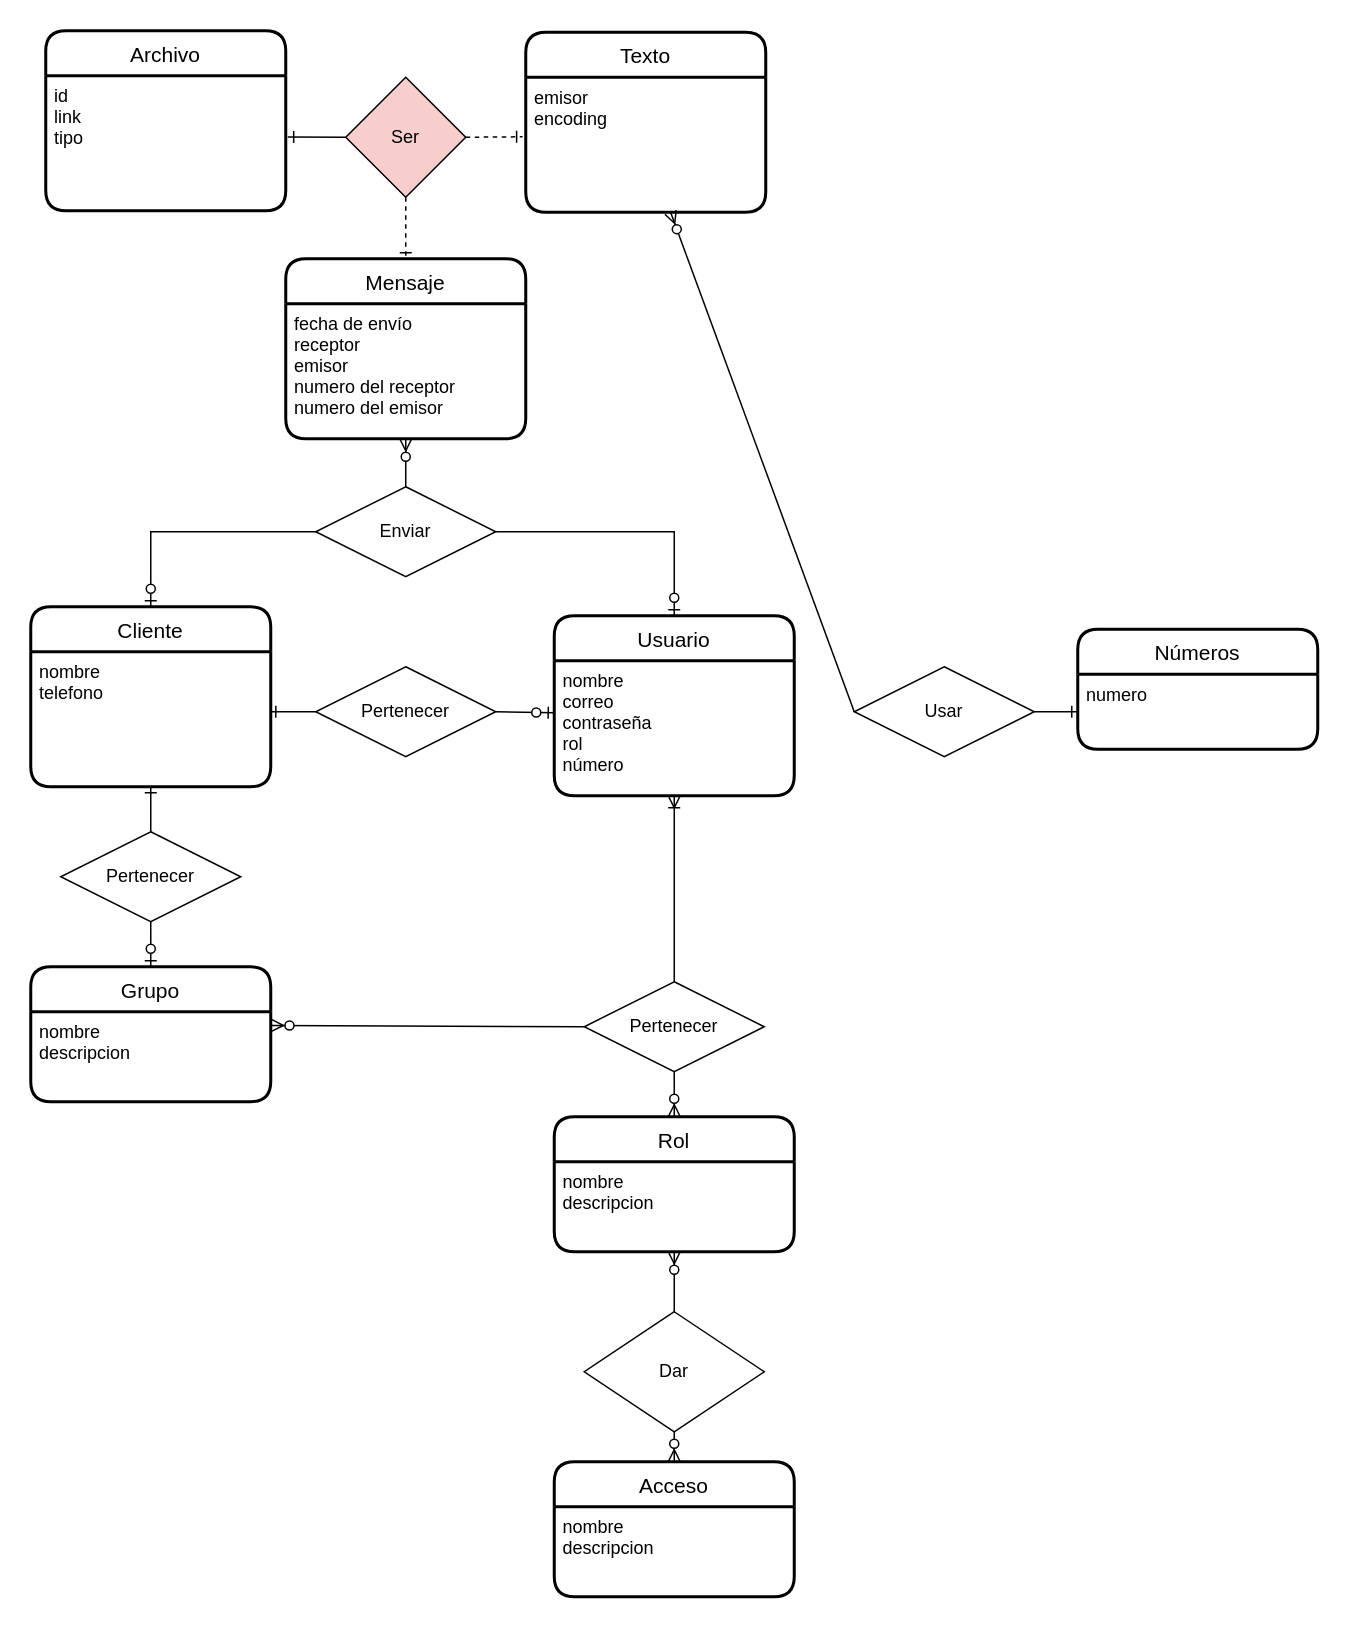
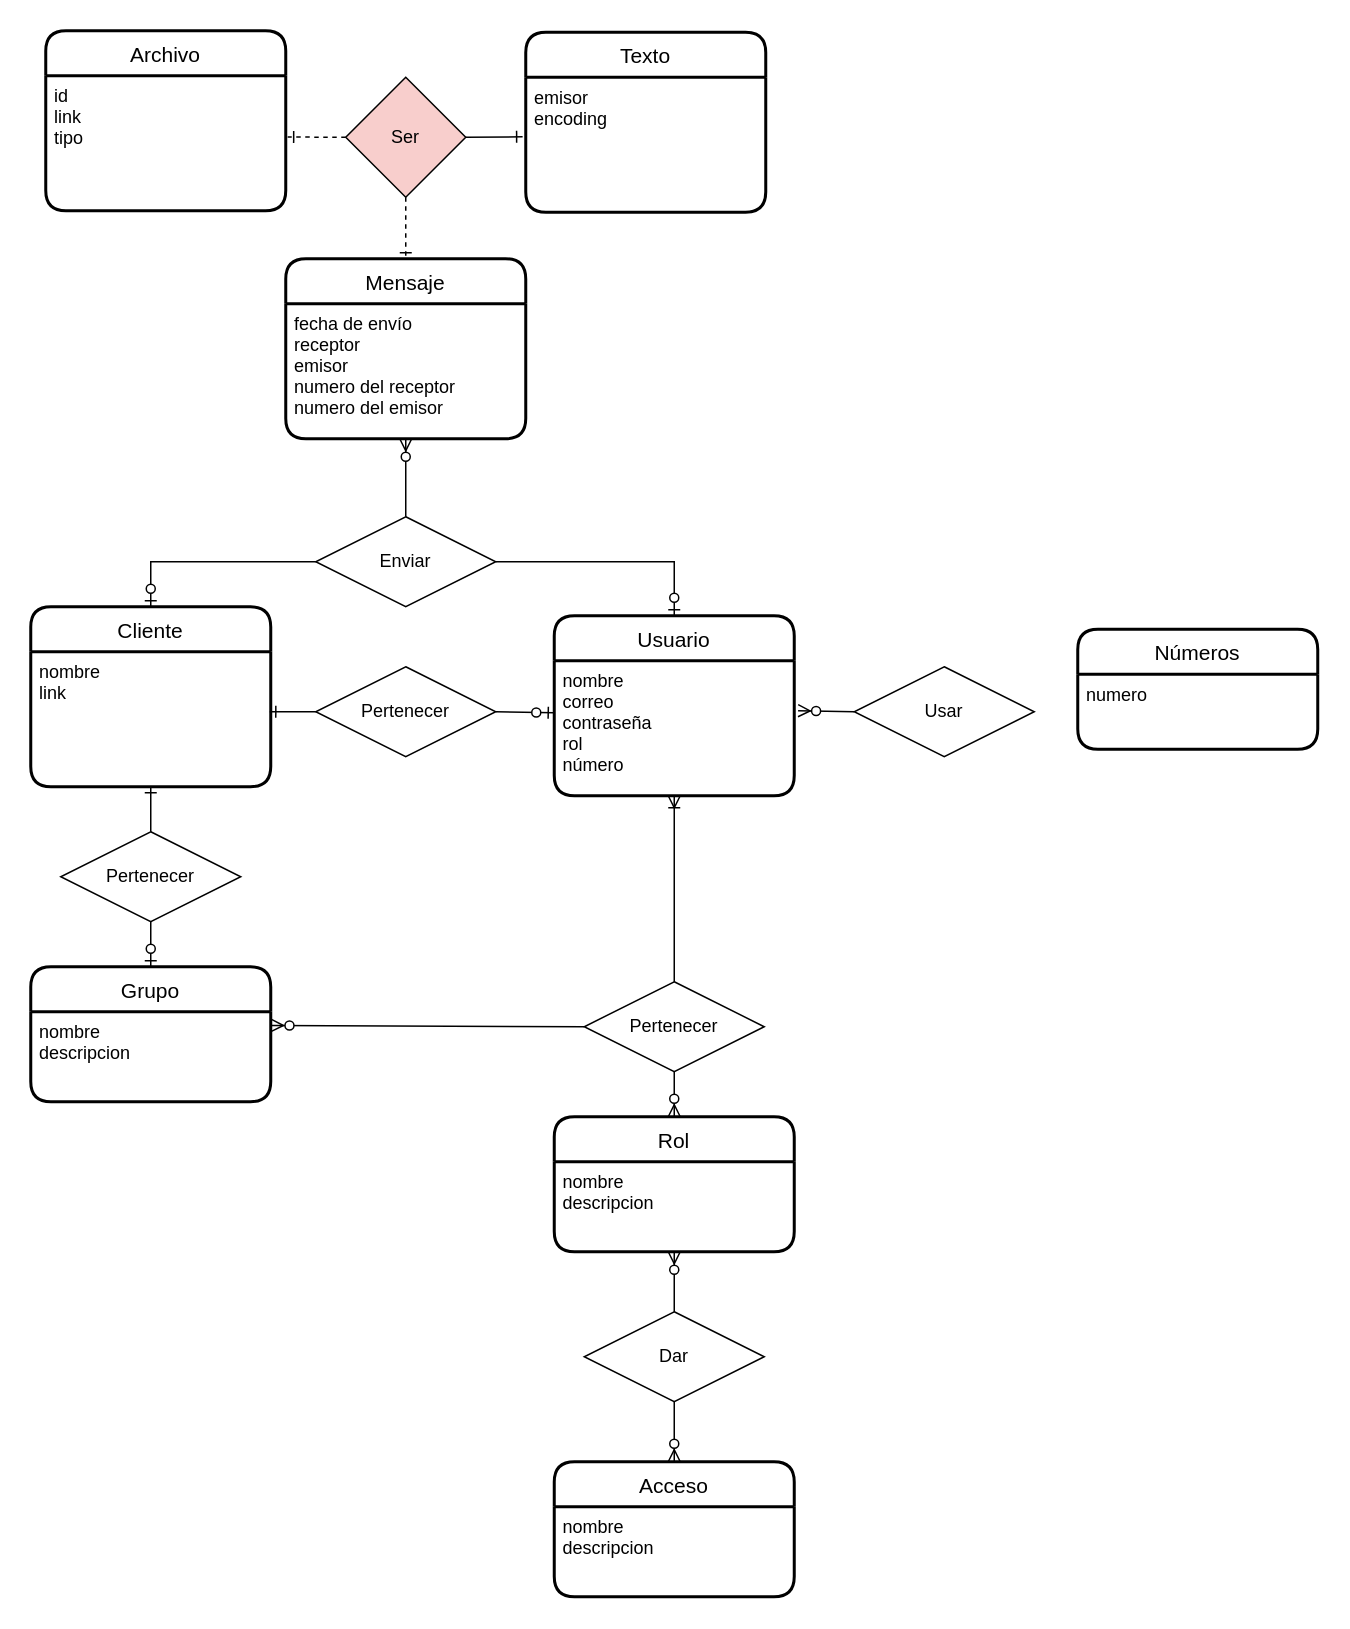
(317, 137) -> (317, 137)
(494, 137) -> (494, 137)
(763, 464) -> (826, 711)
(406, 532) -> (406, 562)
(69, 672) -> (69, 672)
(1054, 712) -> none
(674, 1372) -> (674, 1357)
